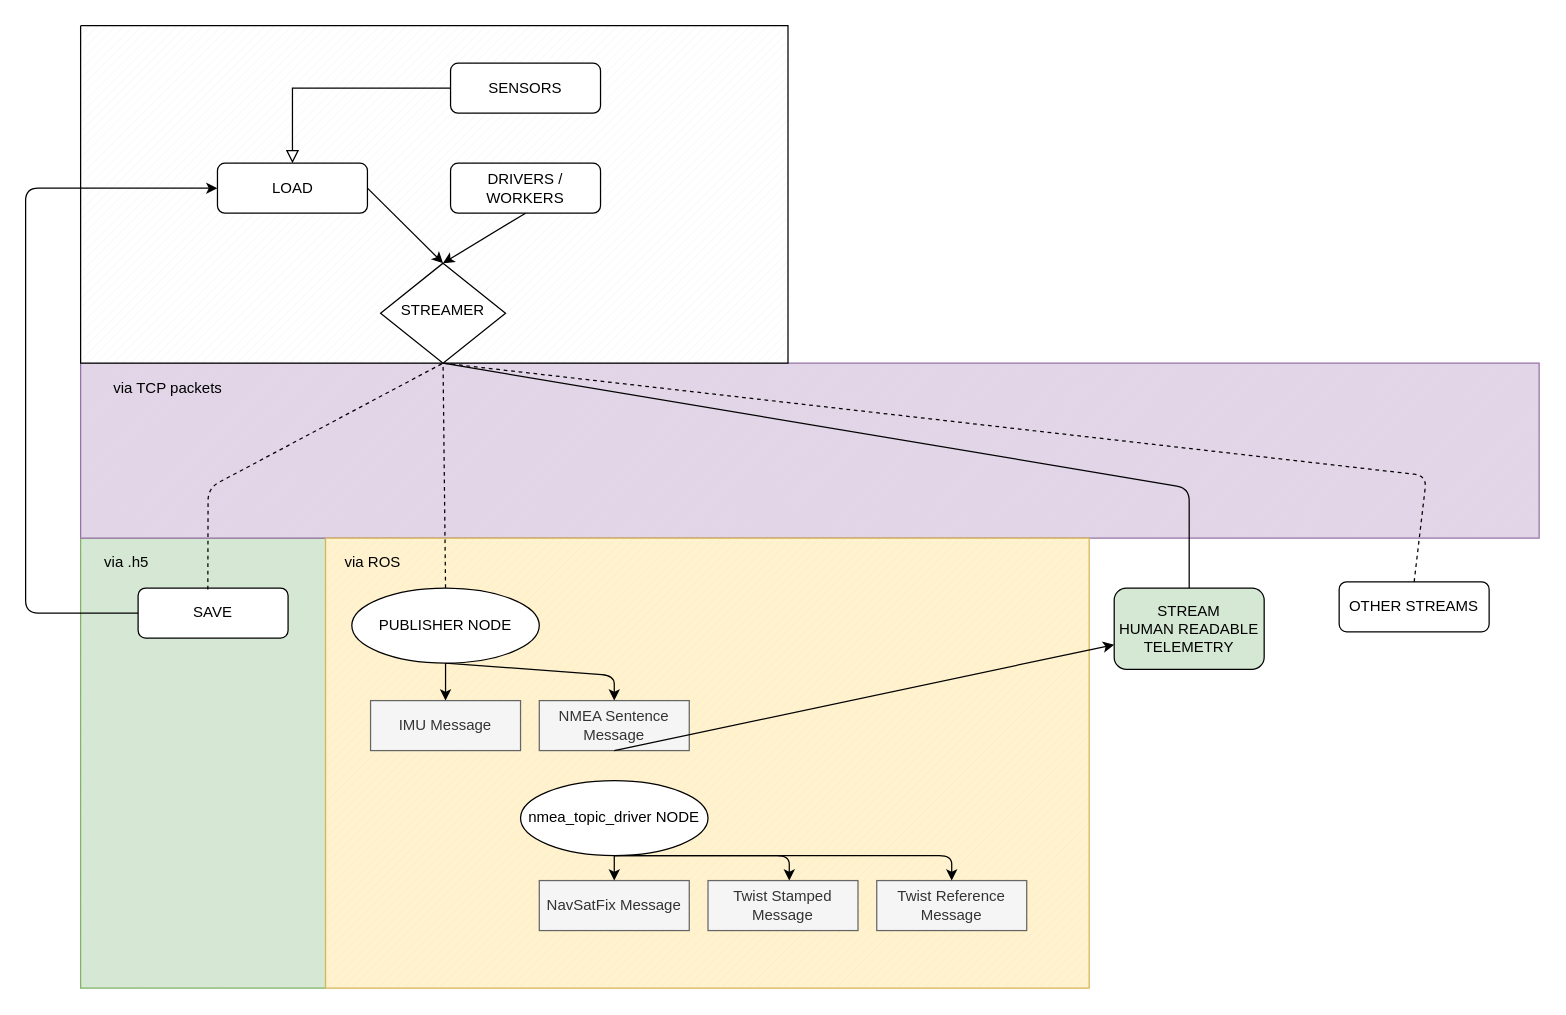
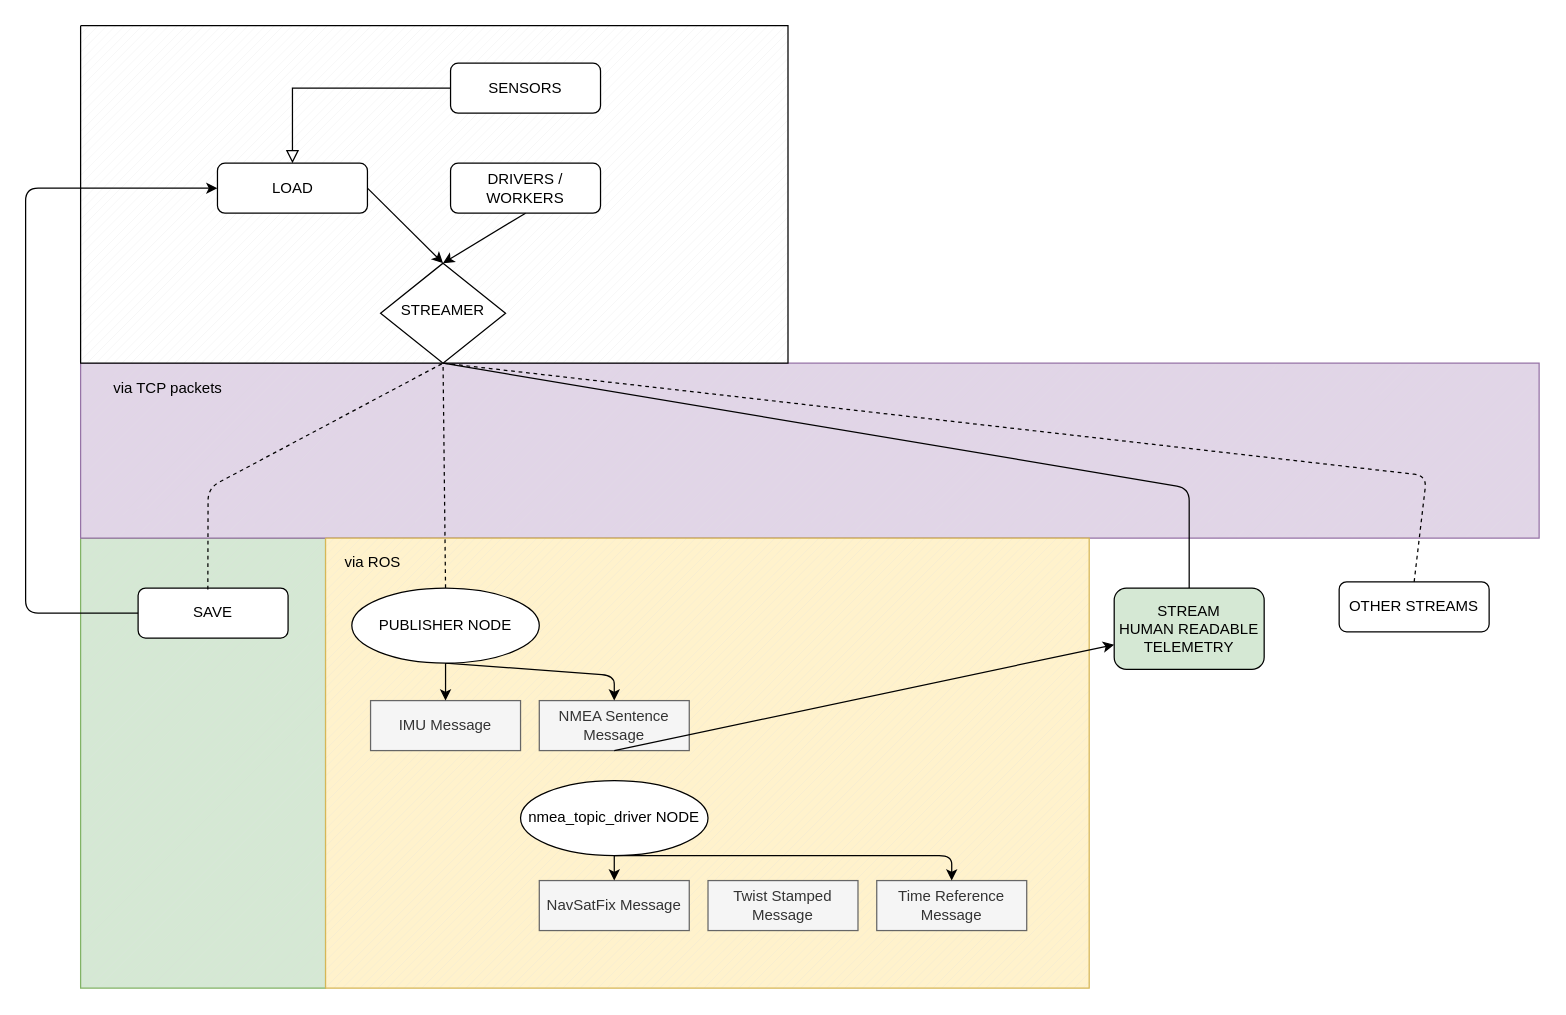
(127, 563) -> none
(789, 861) -> none
(952, 906) -> (952, 906)
